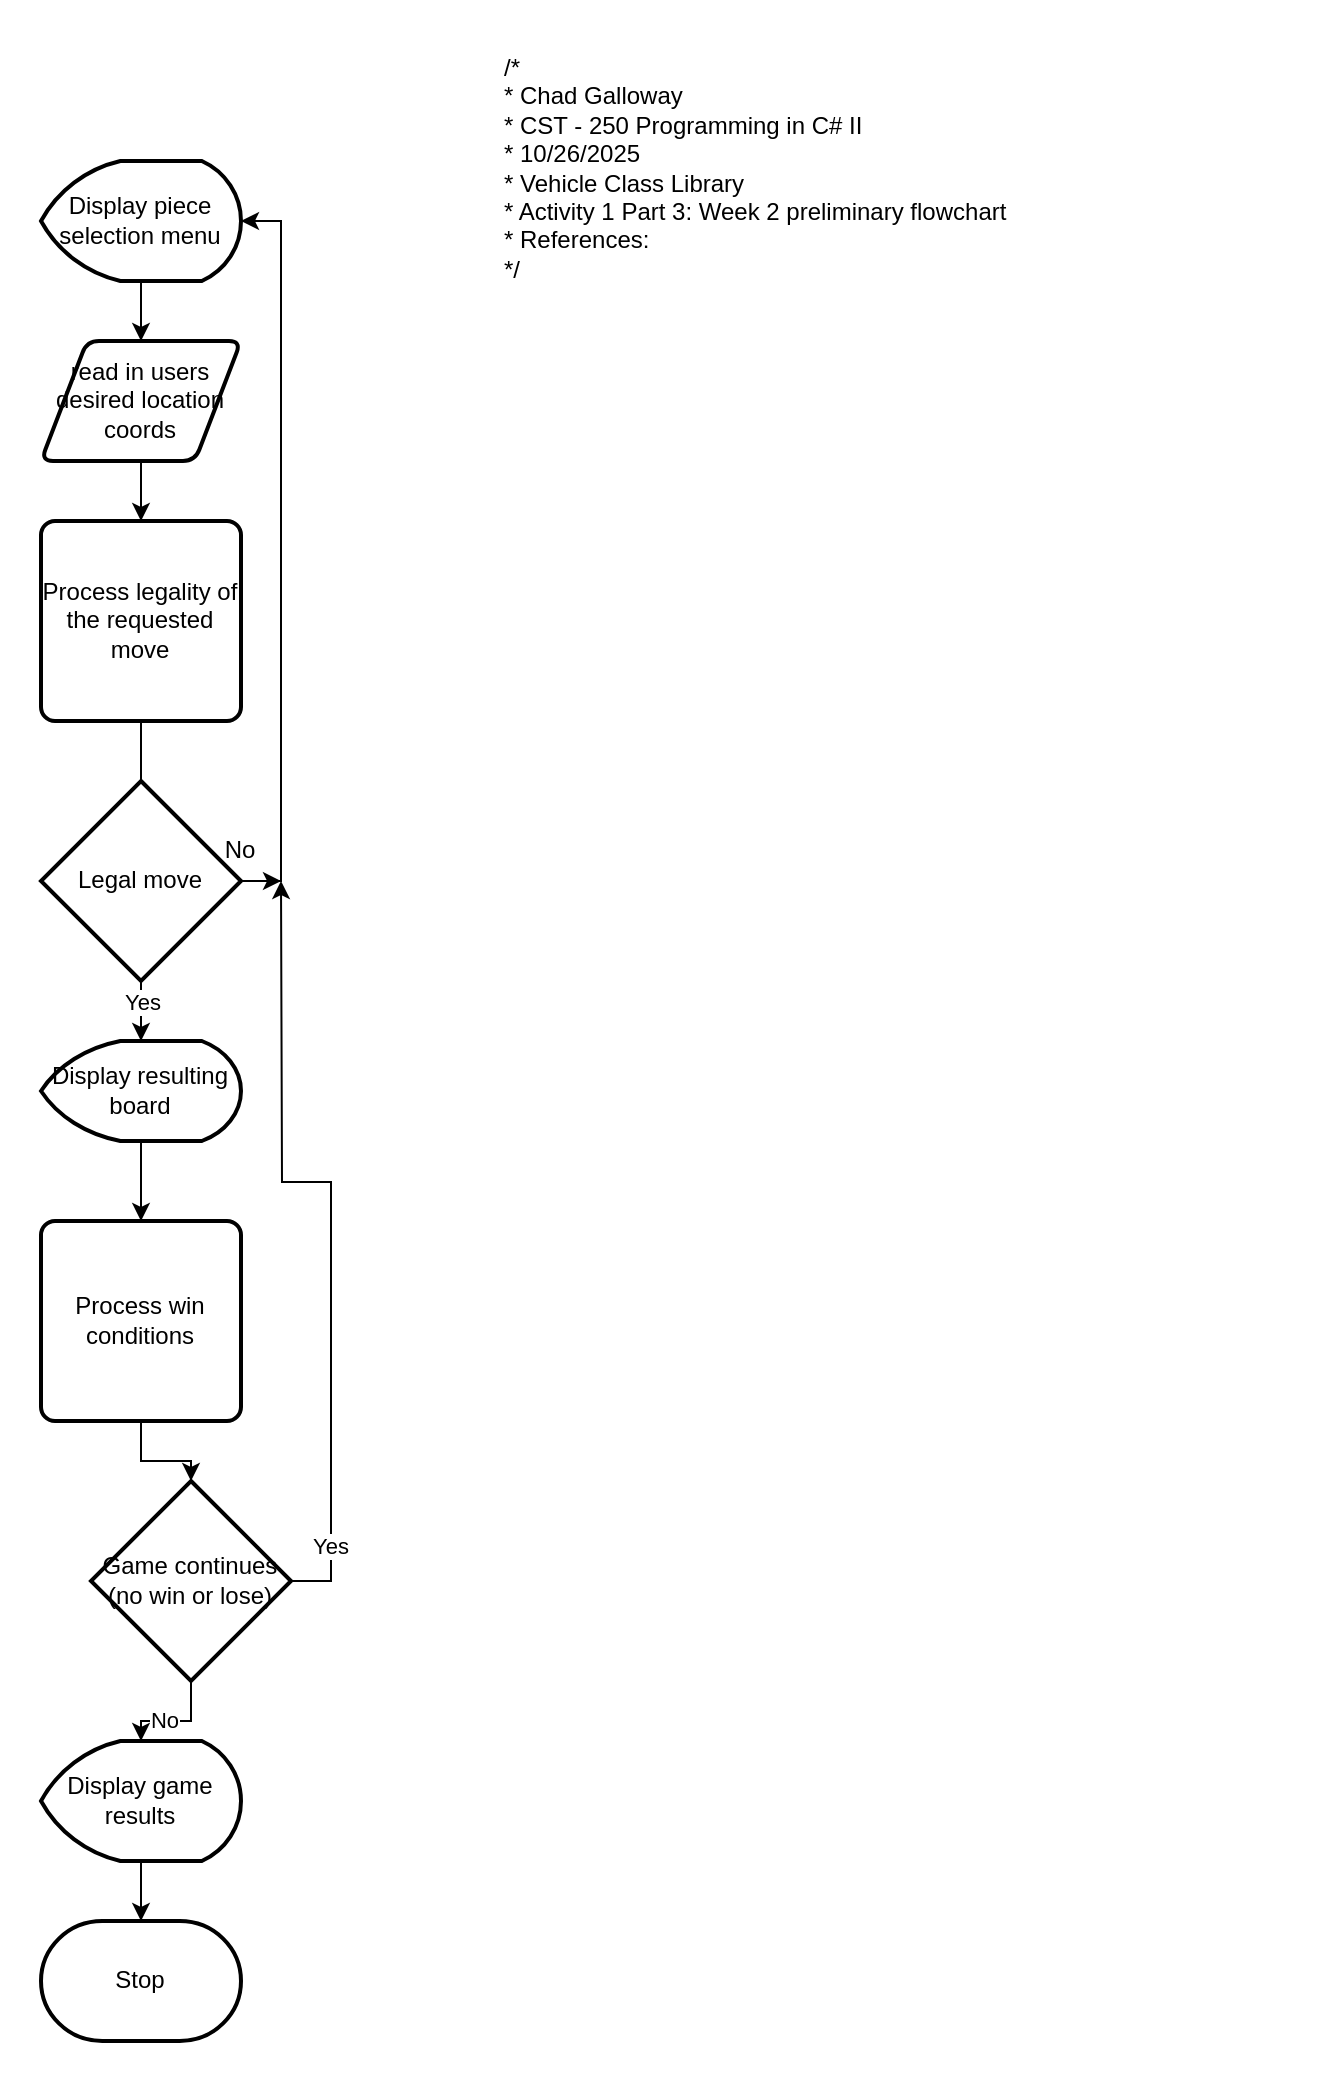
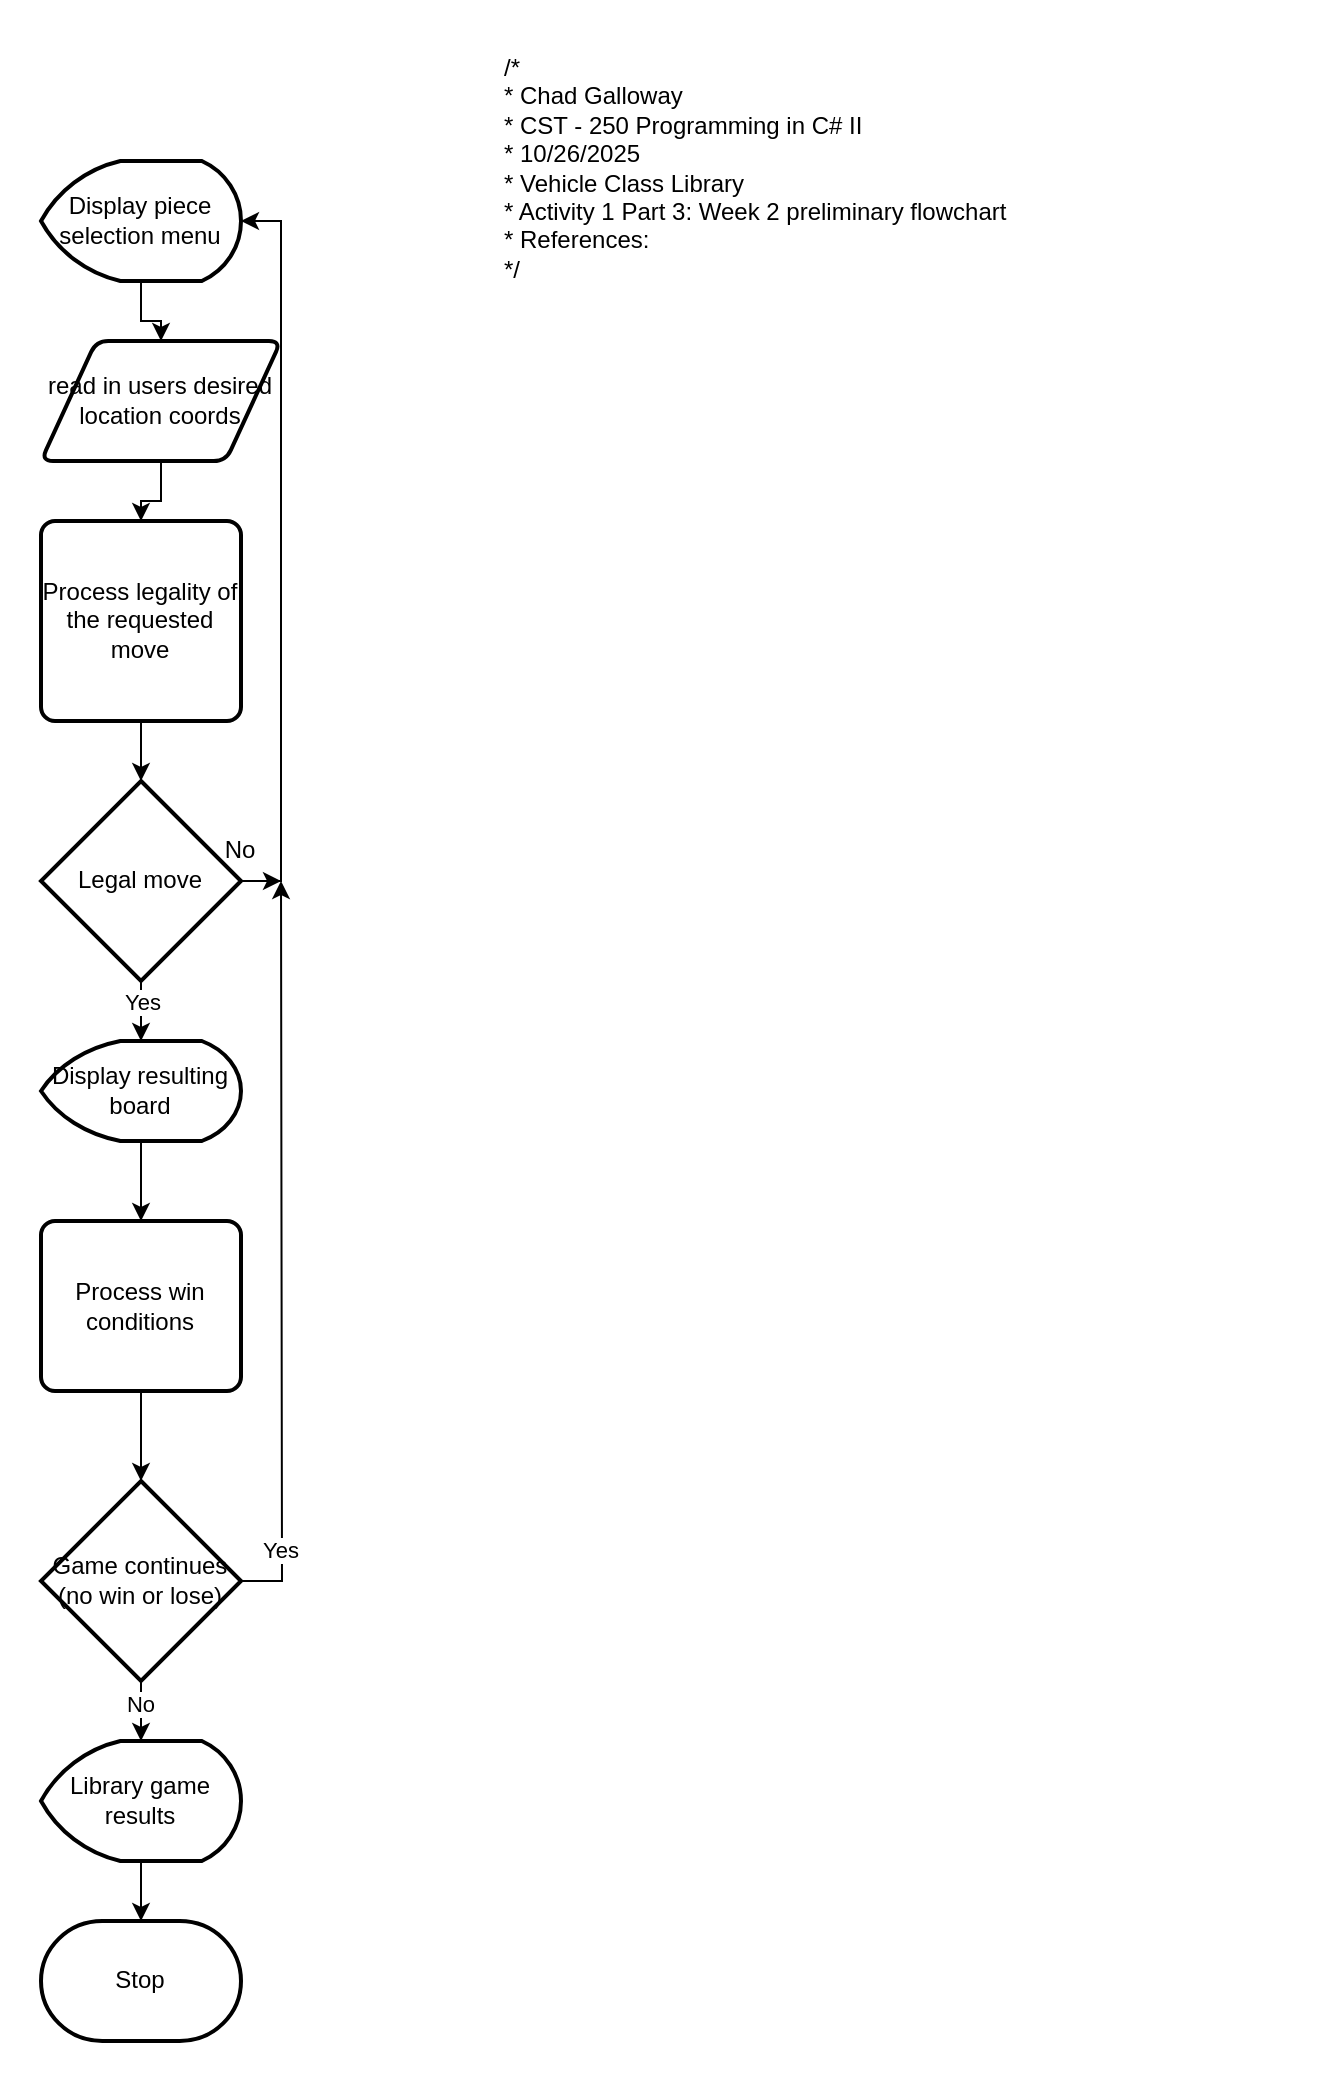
(141, 401) -> (161, 401)
(141, 771) -> (141, 766)
(141, 1321) -> (141, 1306)
(191, 1581) -> (141, 1581)
(141, 1801) -> (141, 1801)
